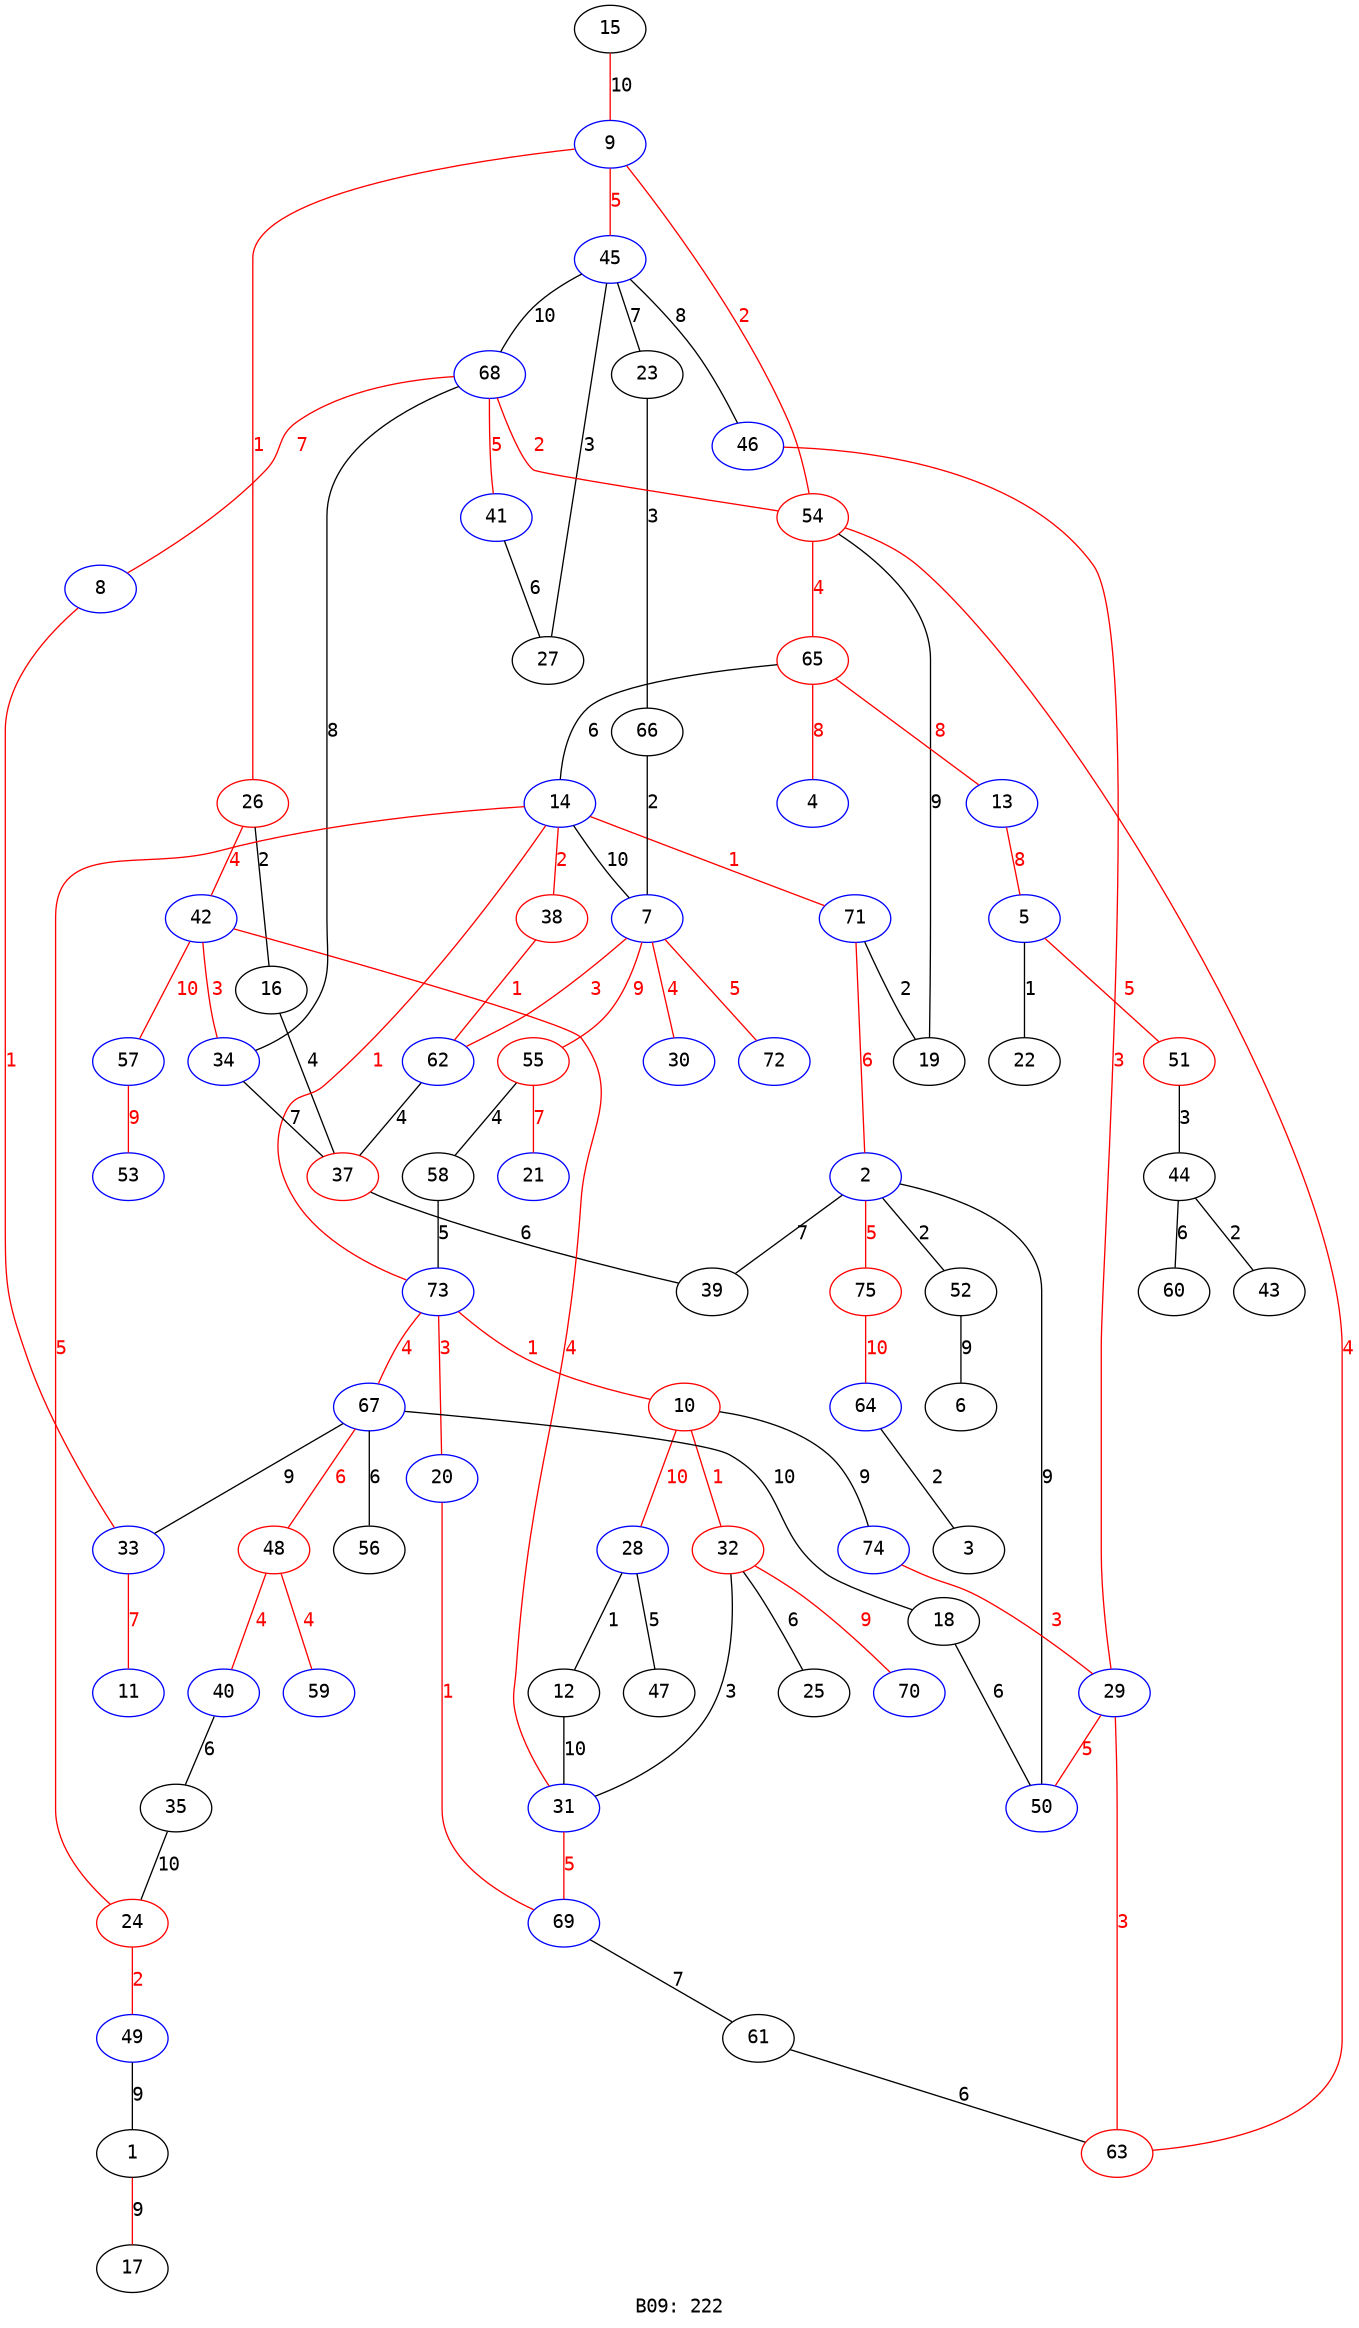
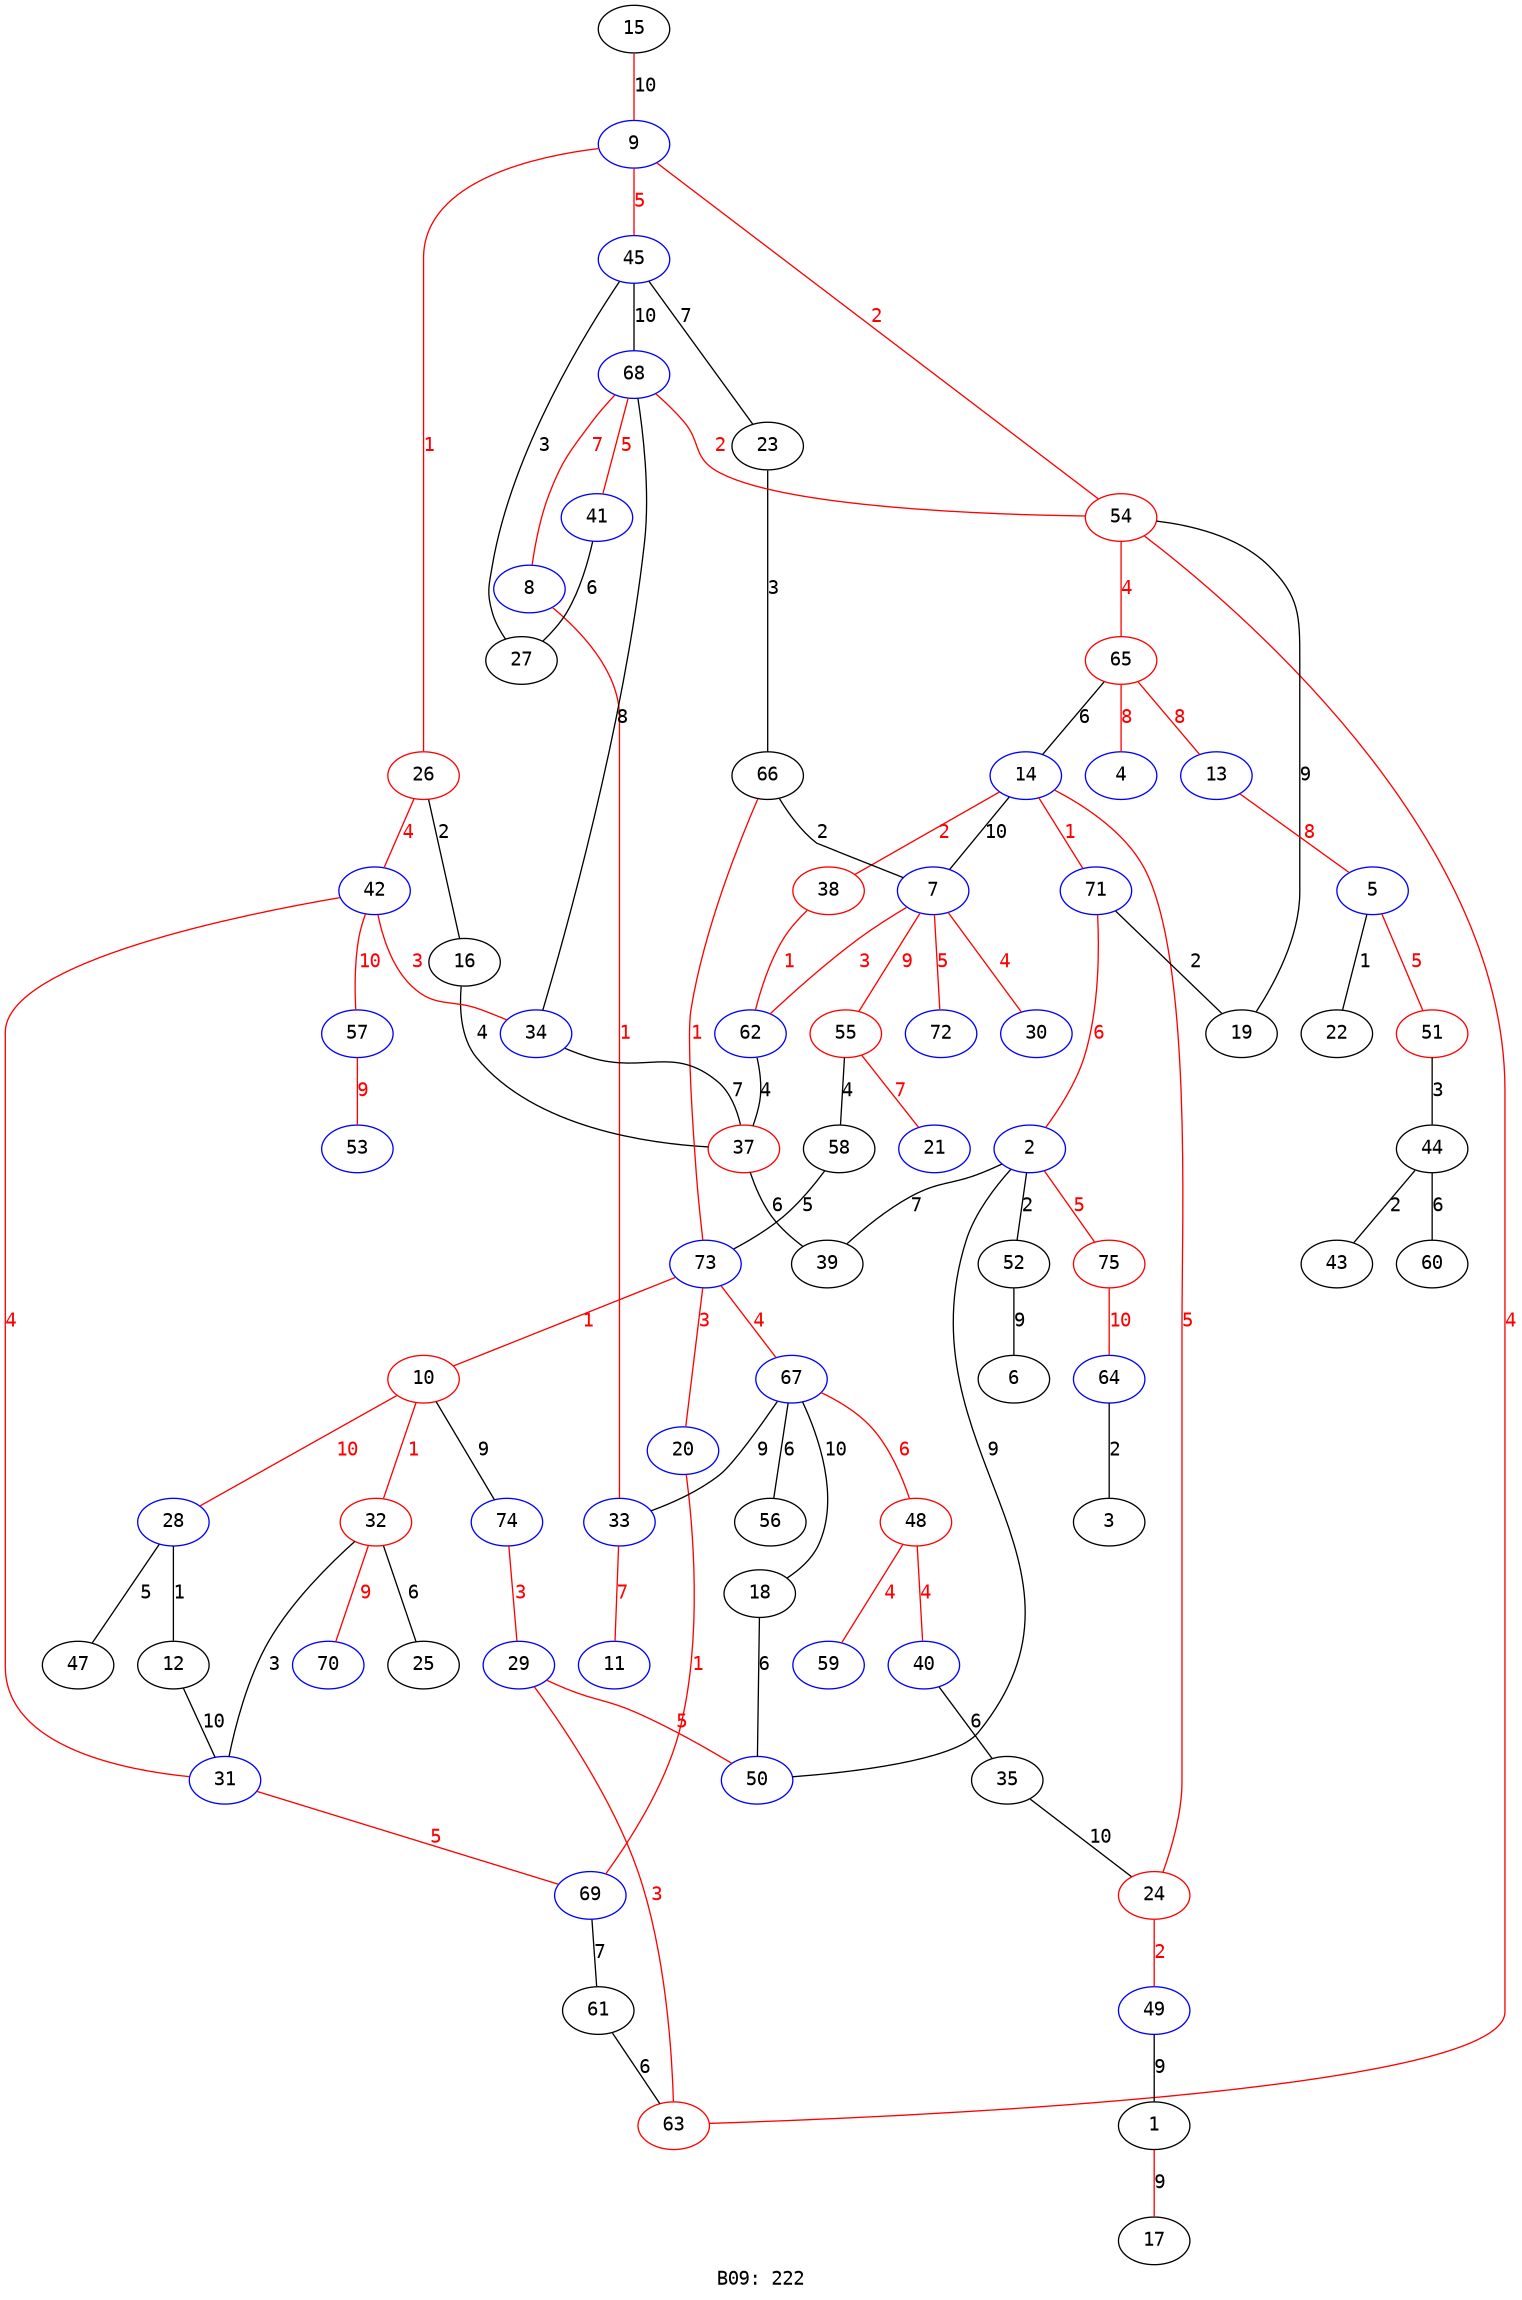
(748, 446) -> none
(347, 1064) -> (691, 1014)
